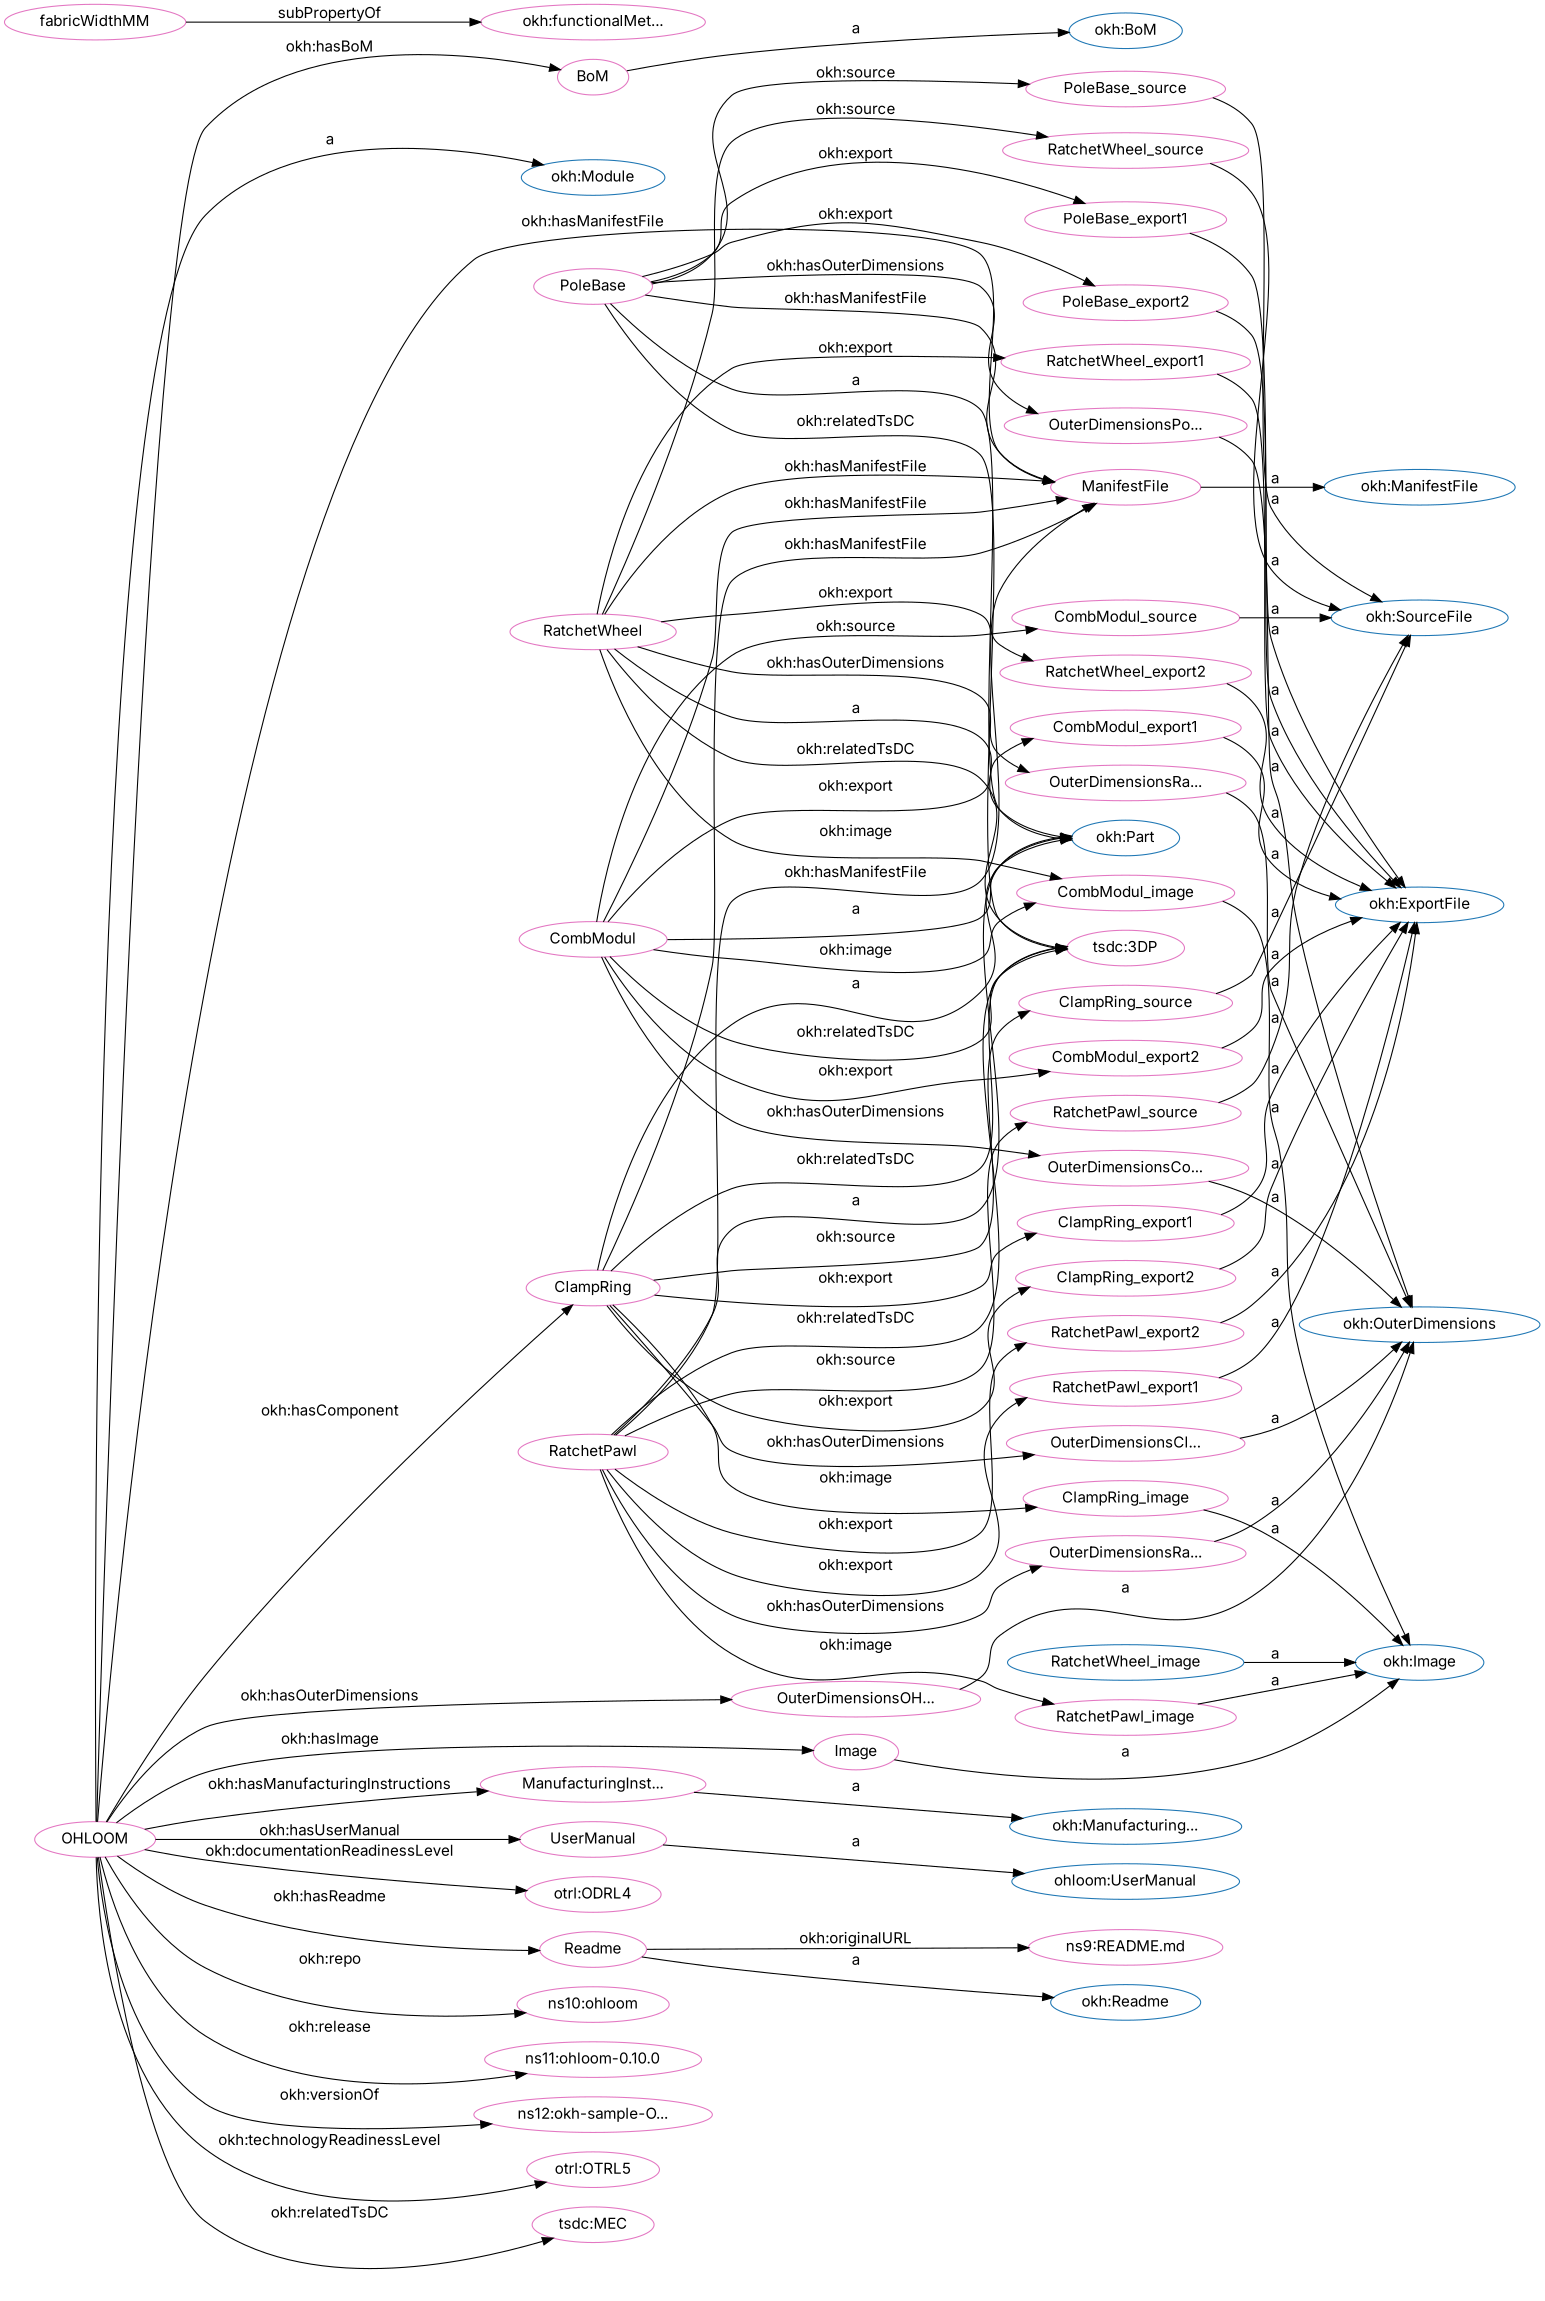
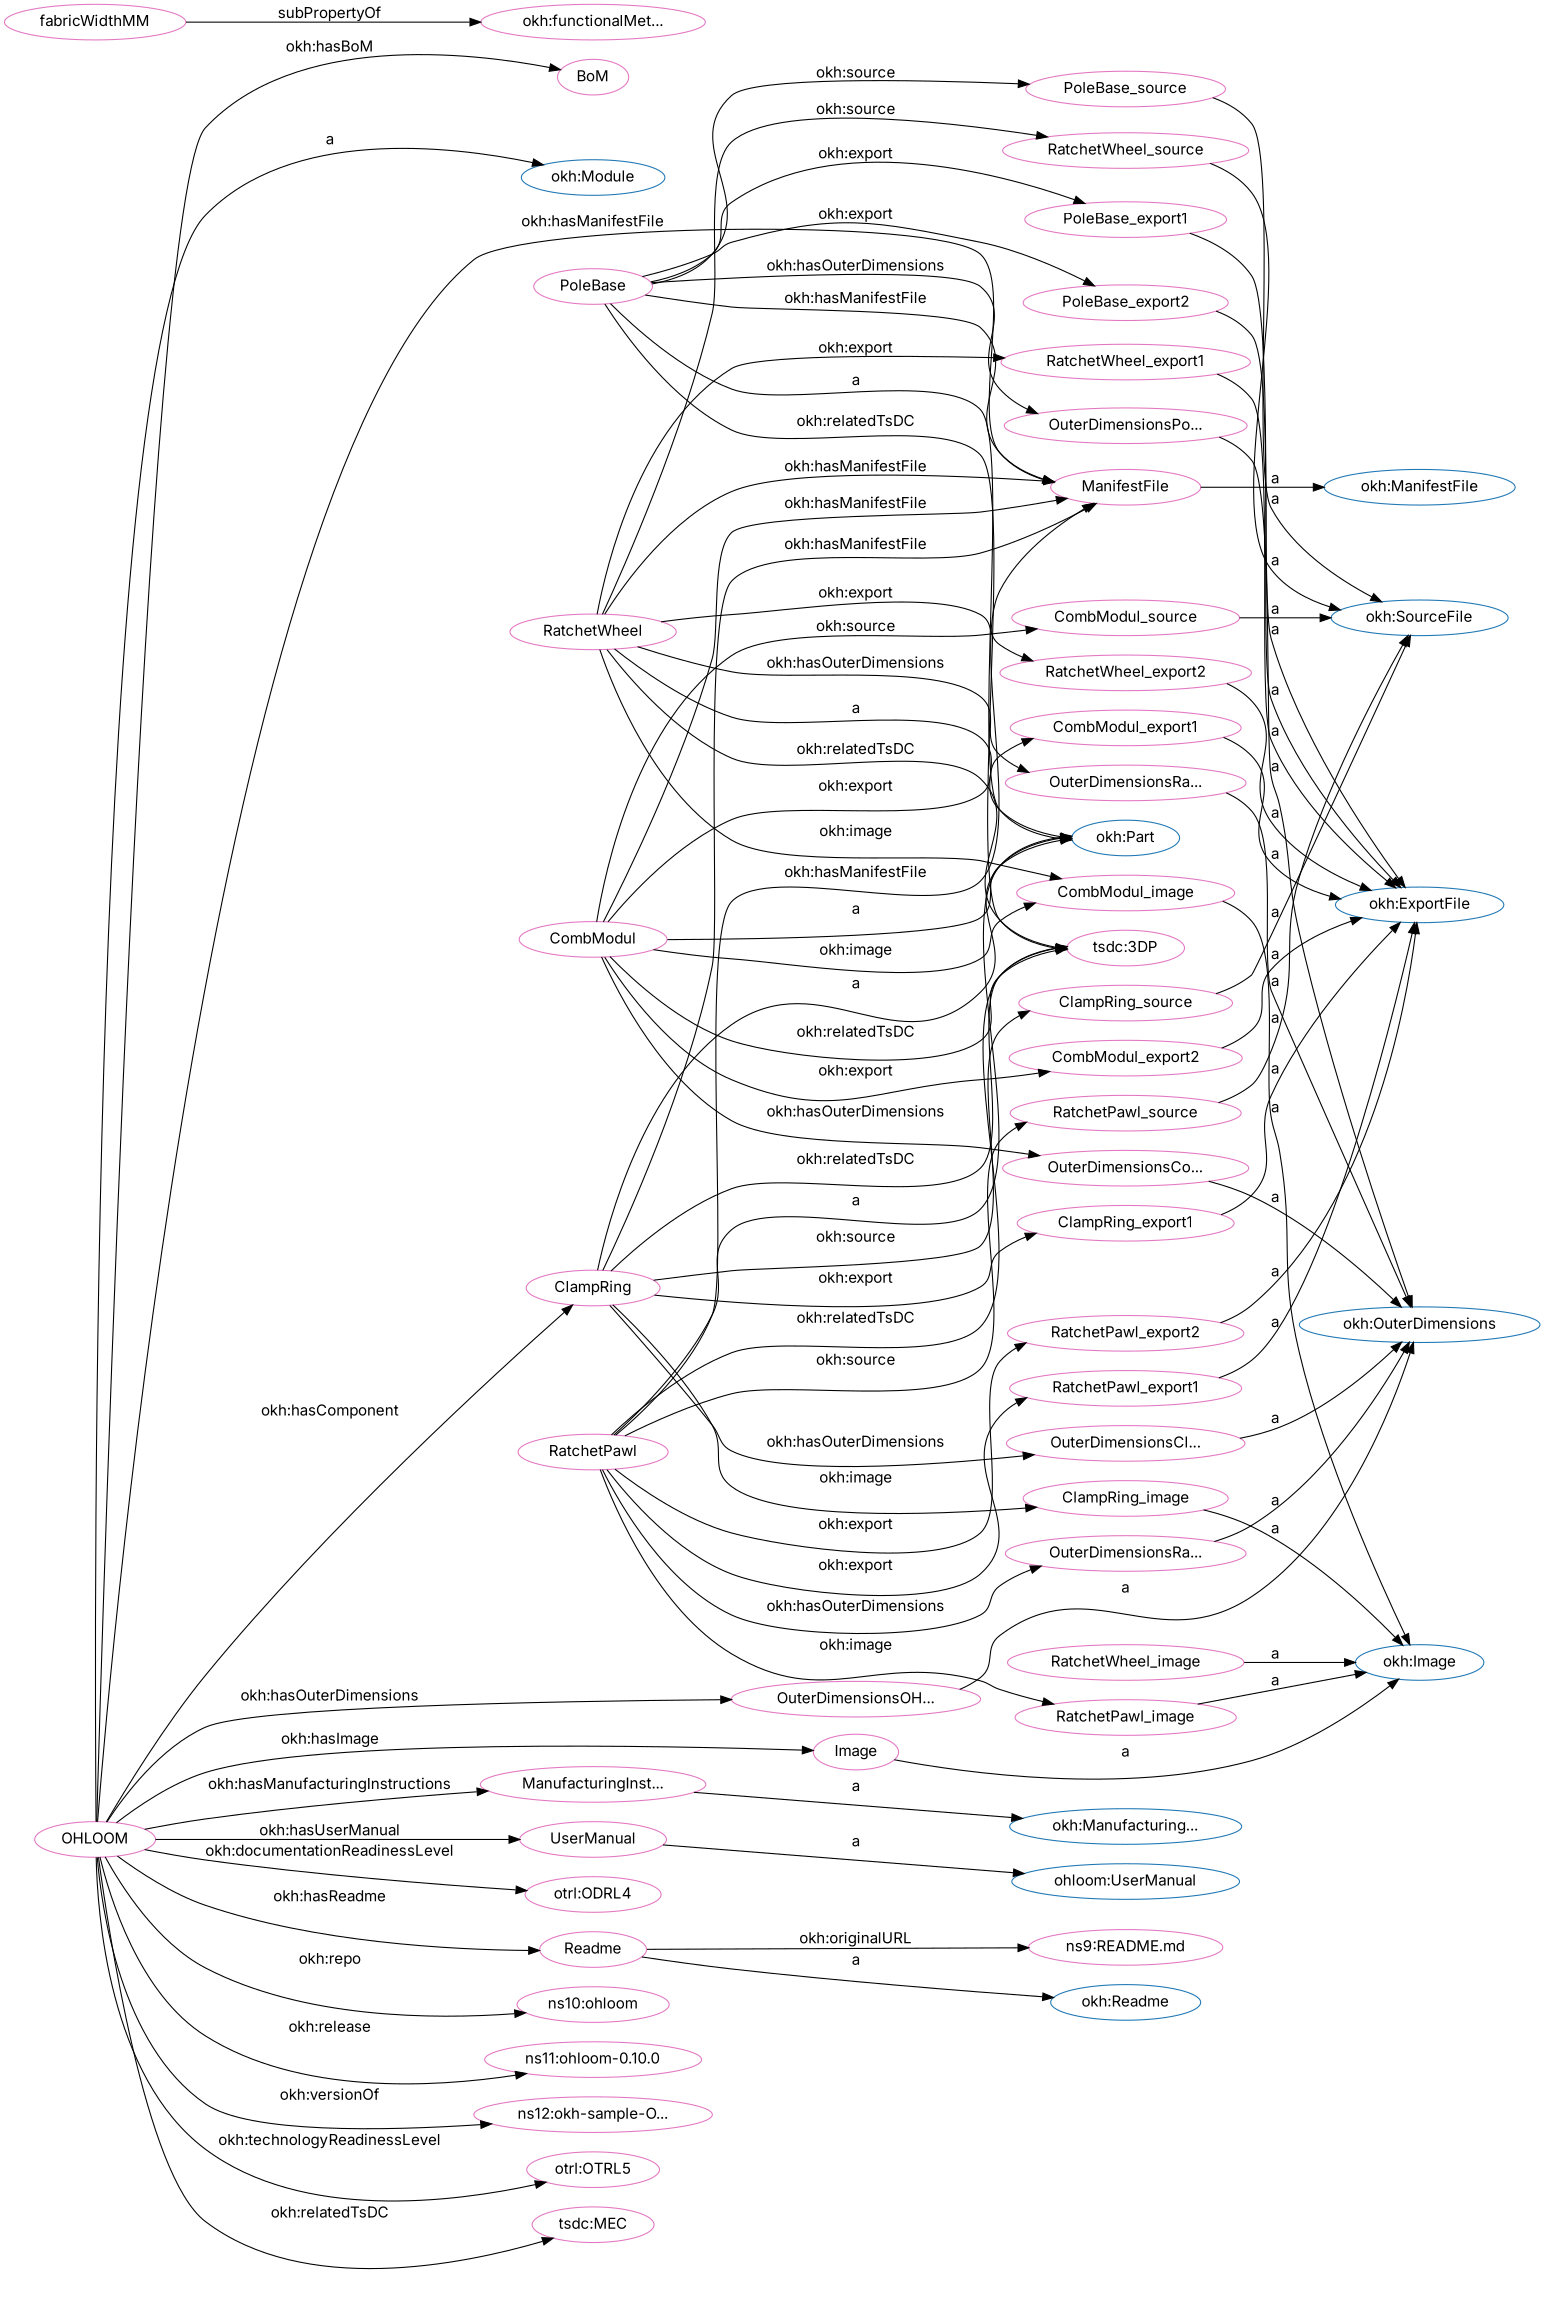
(1126, 31) -> none
(1126, 1278) -> none
(1126, 1662) -> (1126, 1662)
